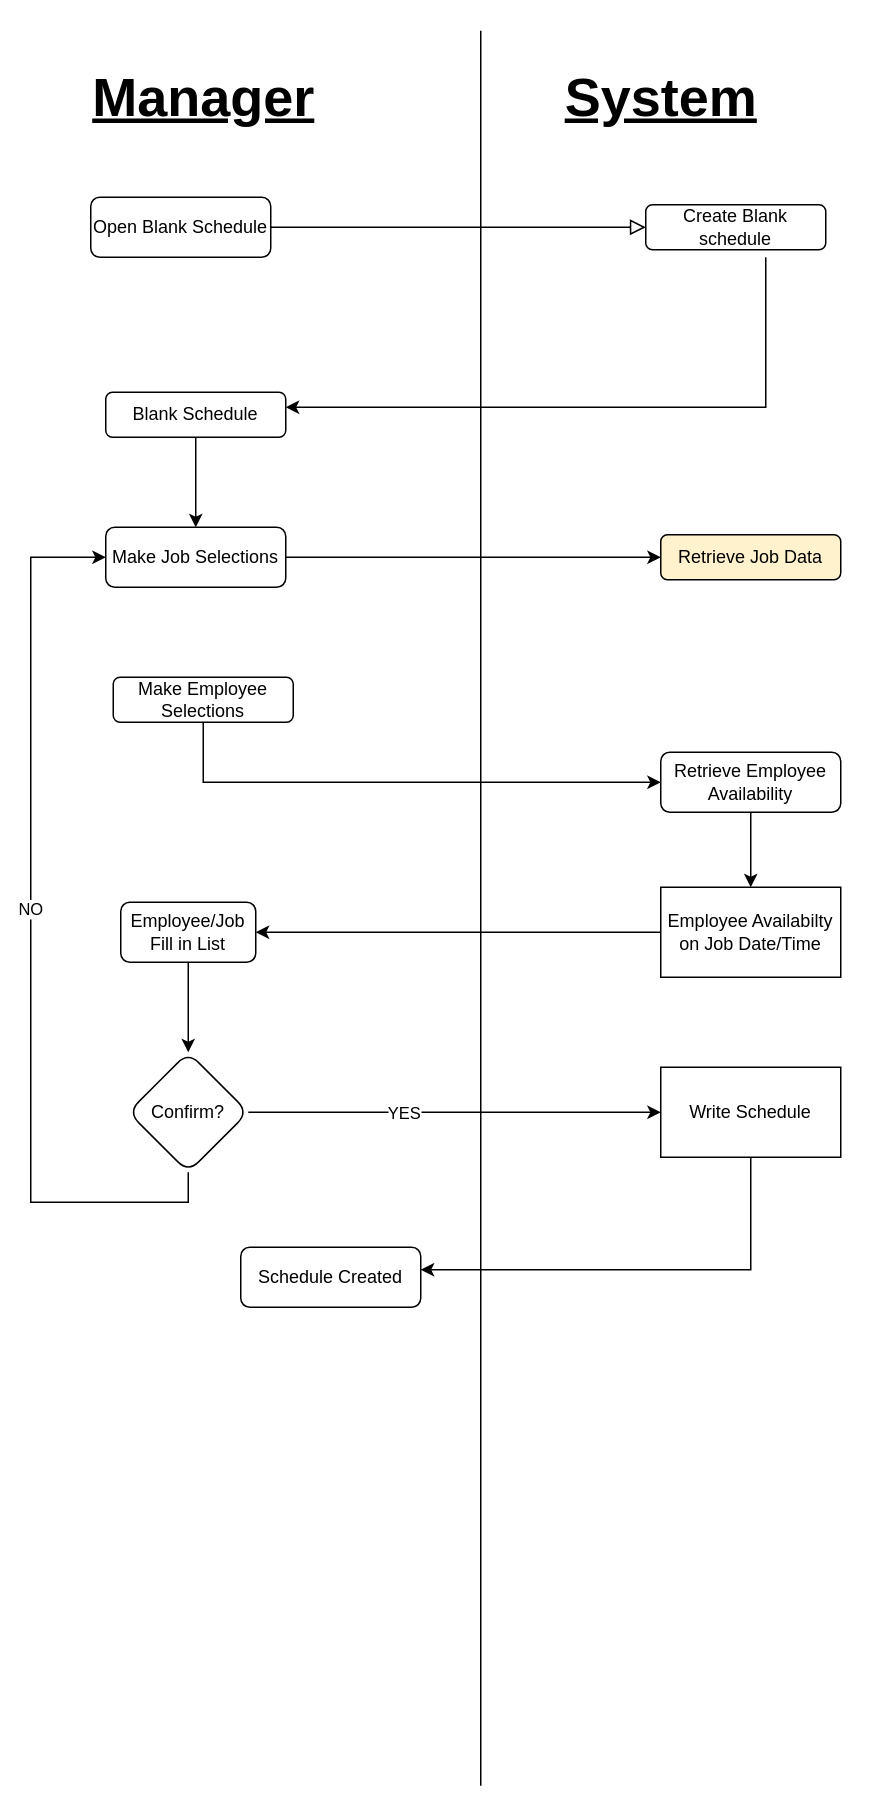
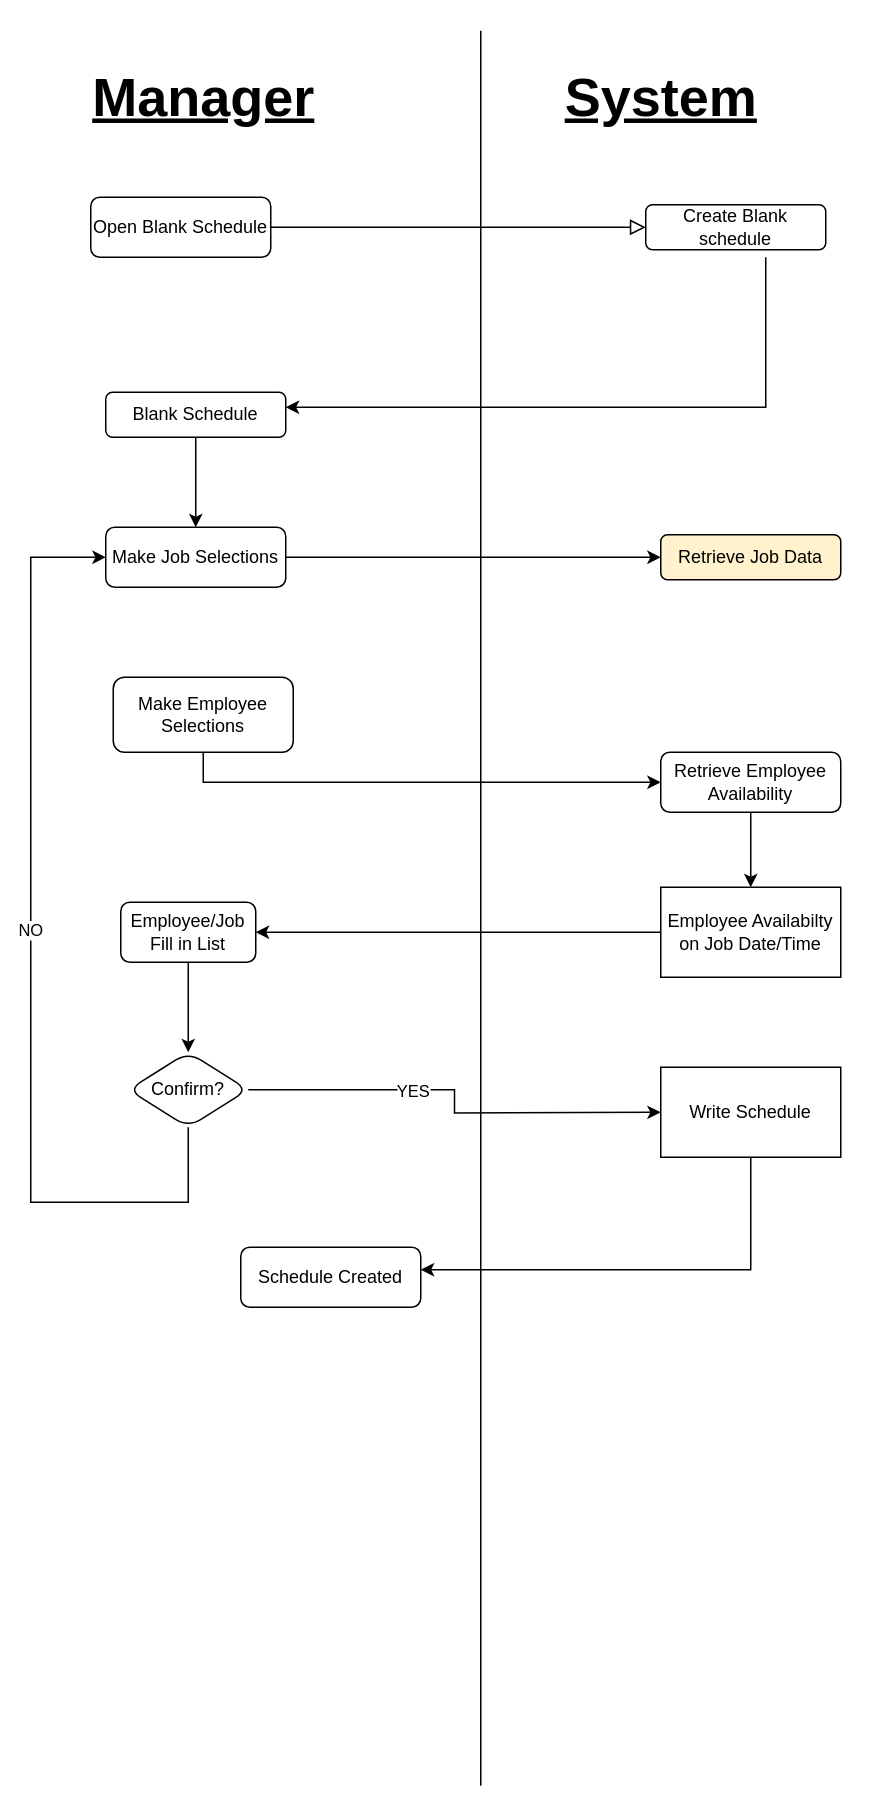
(203, 700) -> (203, 715)
(188, 1112) -> (188, 1090)
